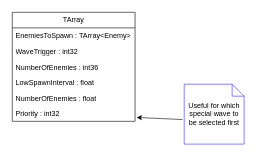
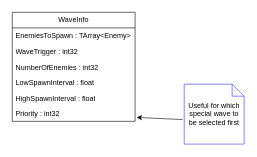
(74, 20) -> (74, 20)
(58, 68) -> (58, 68)
(58, 99) -> (61, 99)
